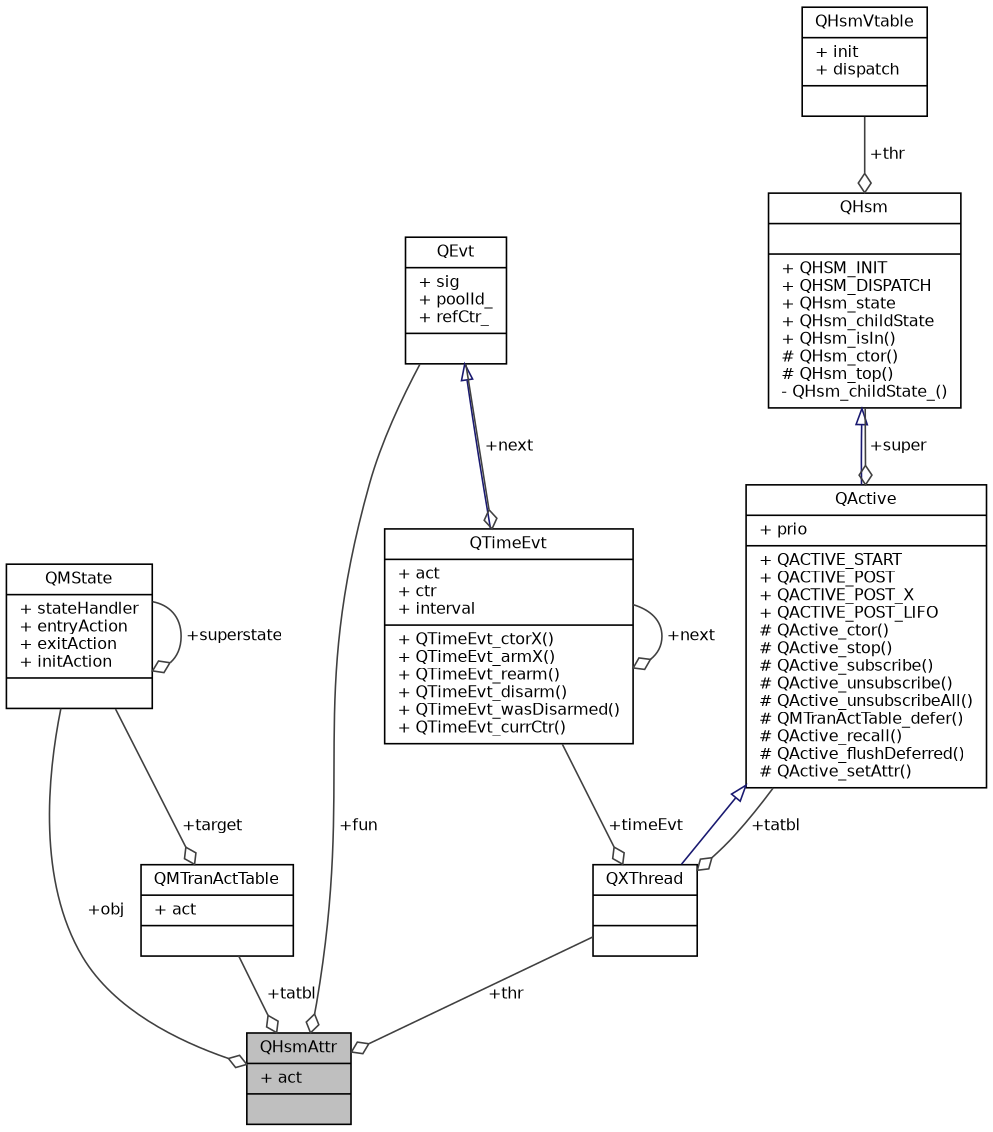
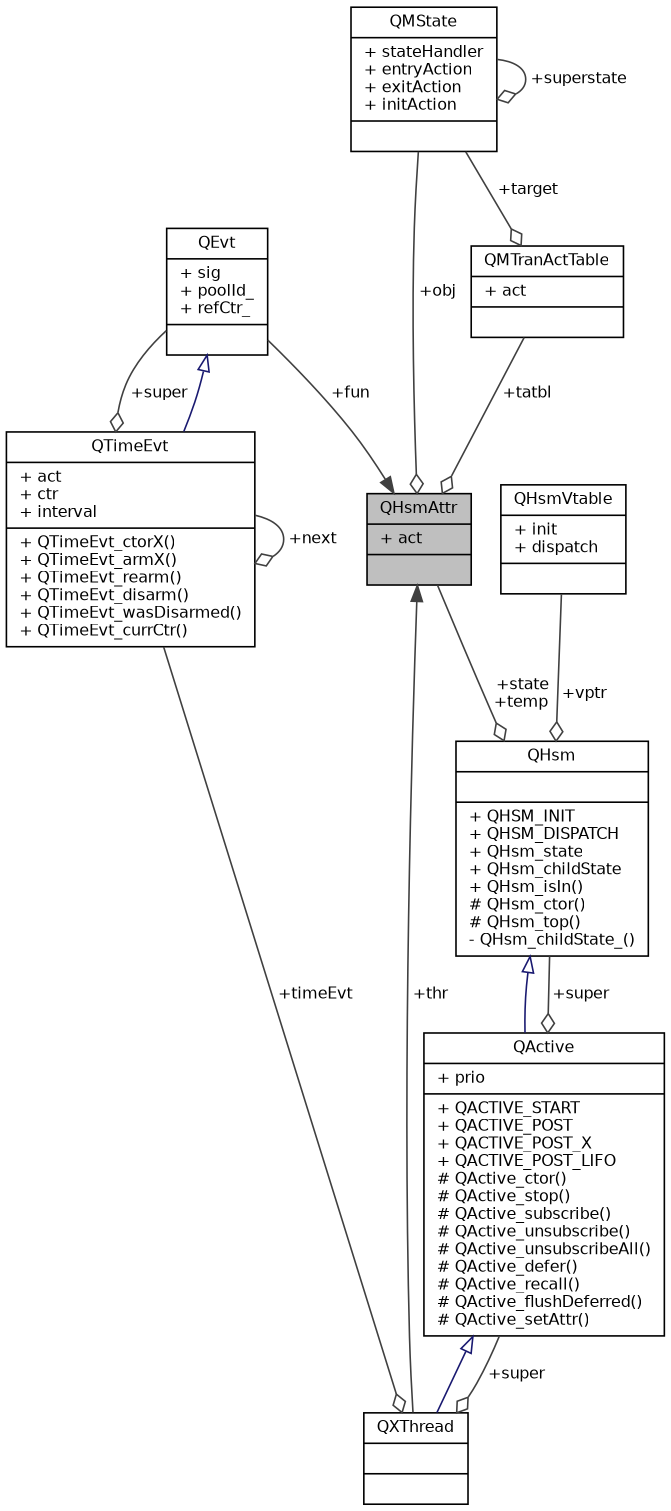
(885, 155) -> (582, 694)
(507, 446) -> (157, 393)
none -> (467, 654)
(336, 683) -> (331, 406)
(861, 719) -> (507, 1267)
(773, 826) -> (514, 1374)
(481, 990) -> (407, 1007)
